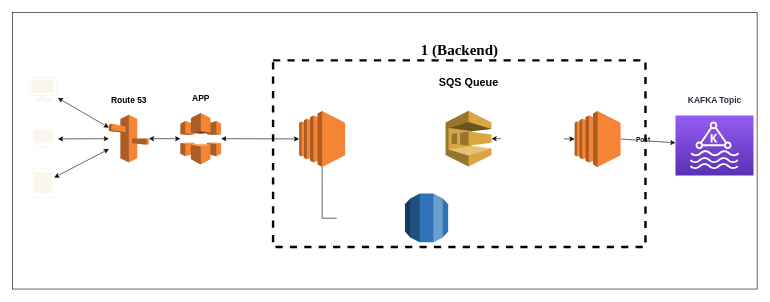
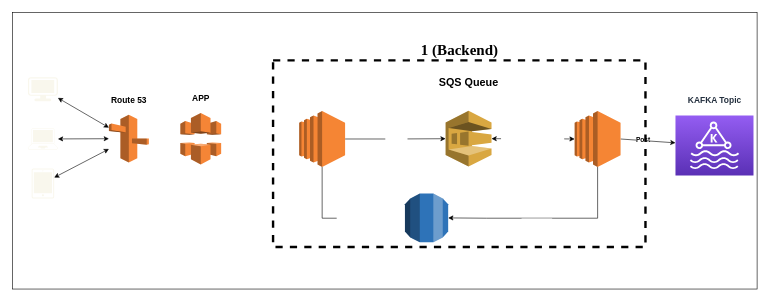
(165, 139) -> none
(294, 139) -> none
none -> (440, 139)
none -> (597, 193)
